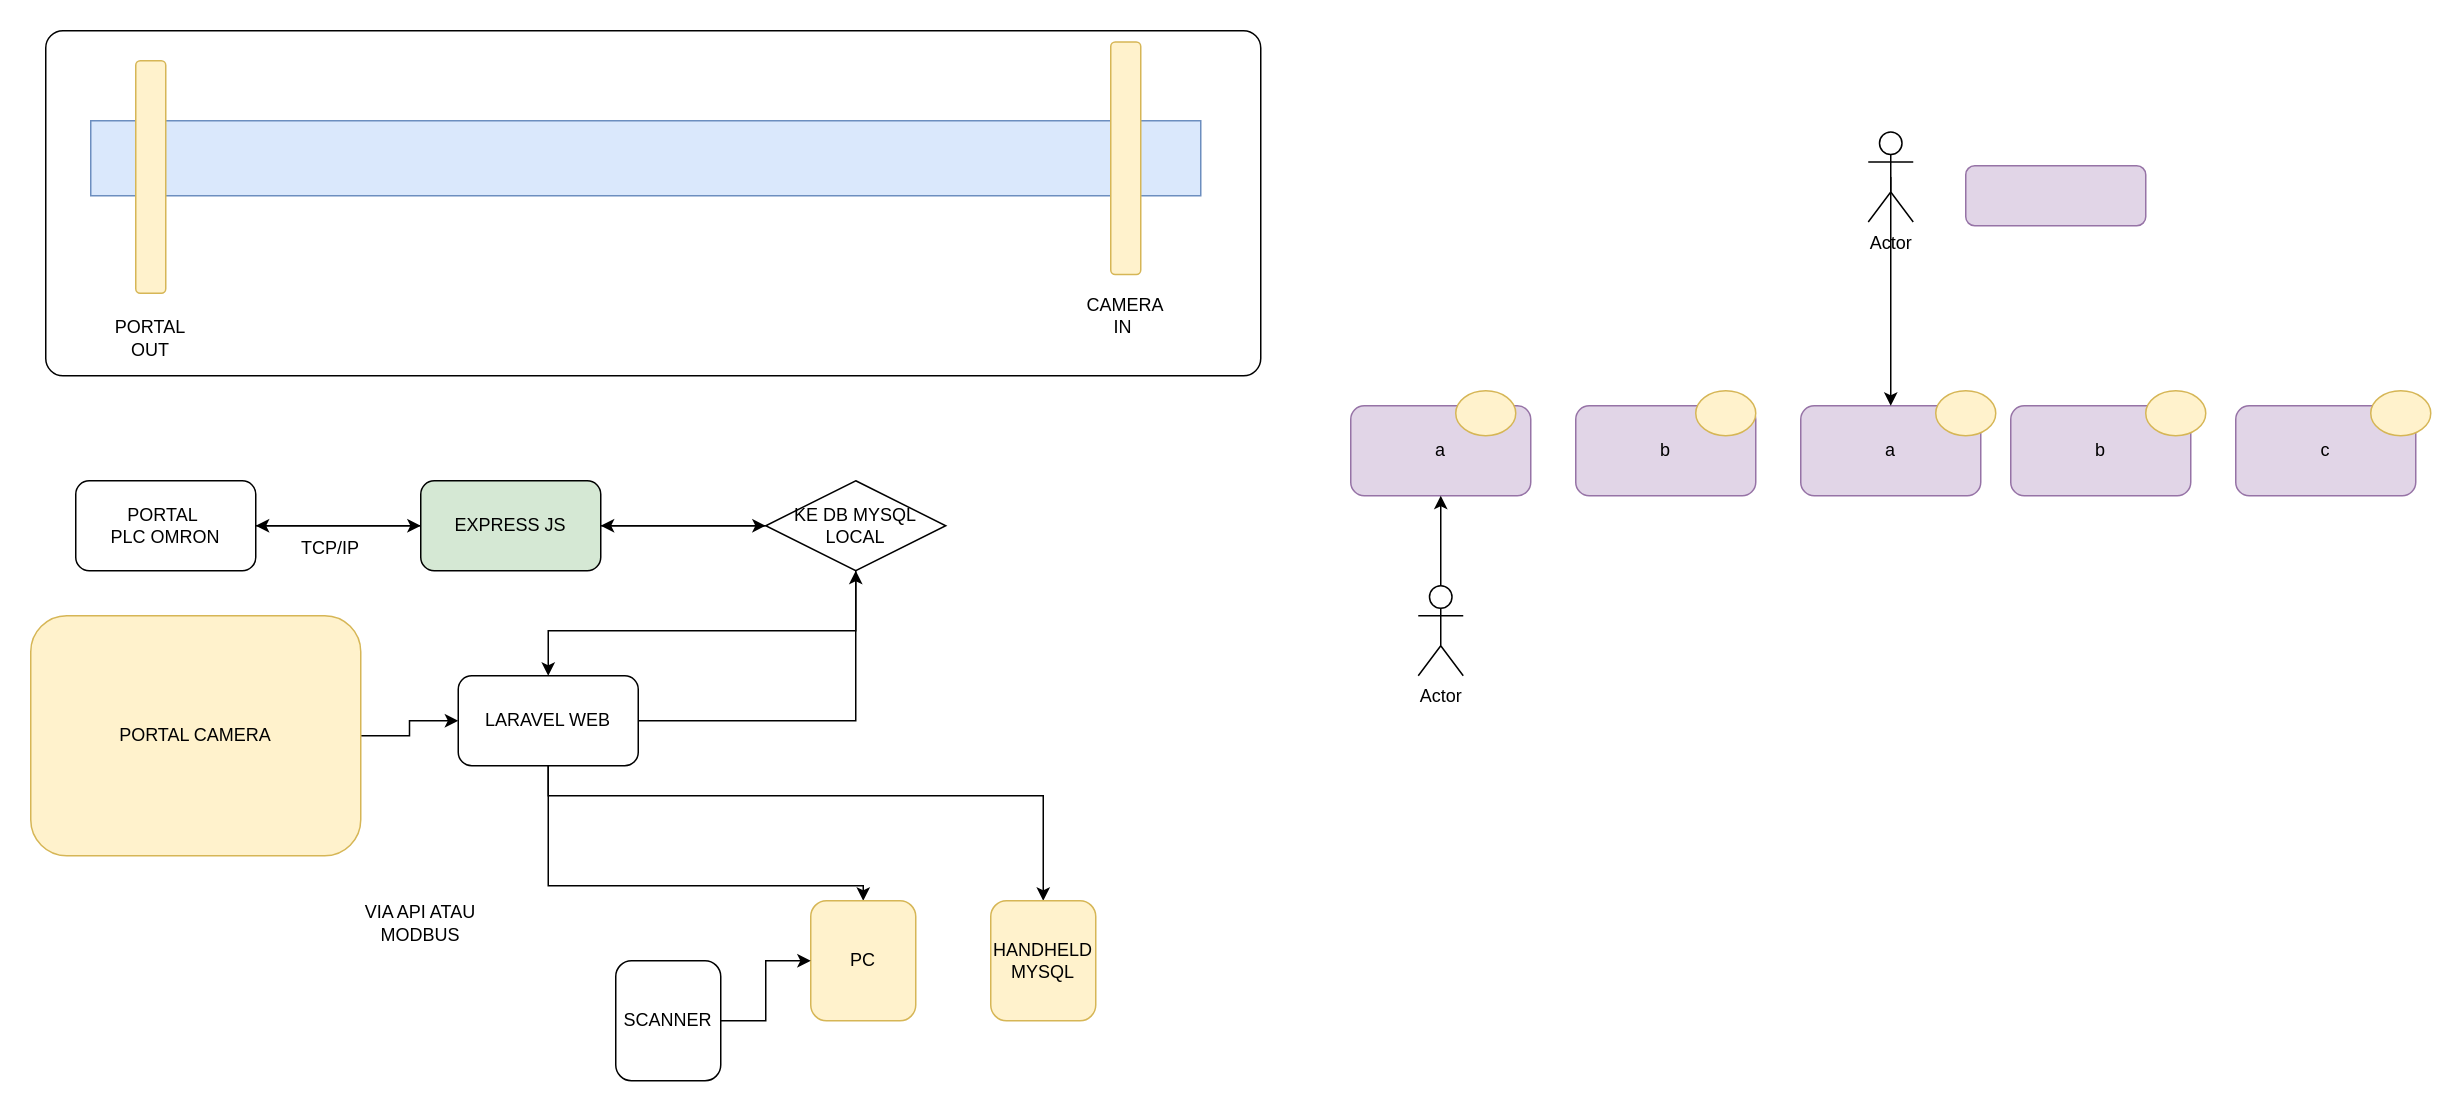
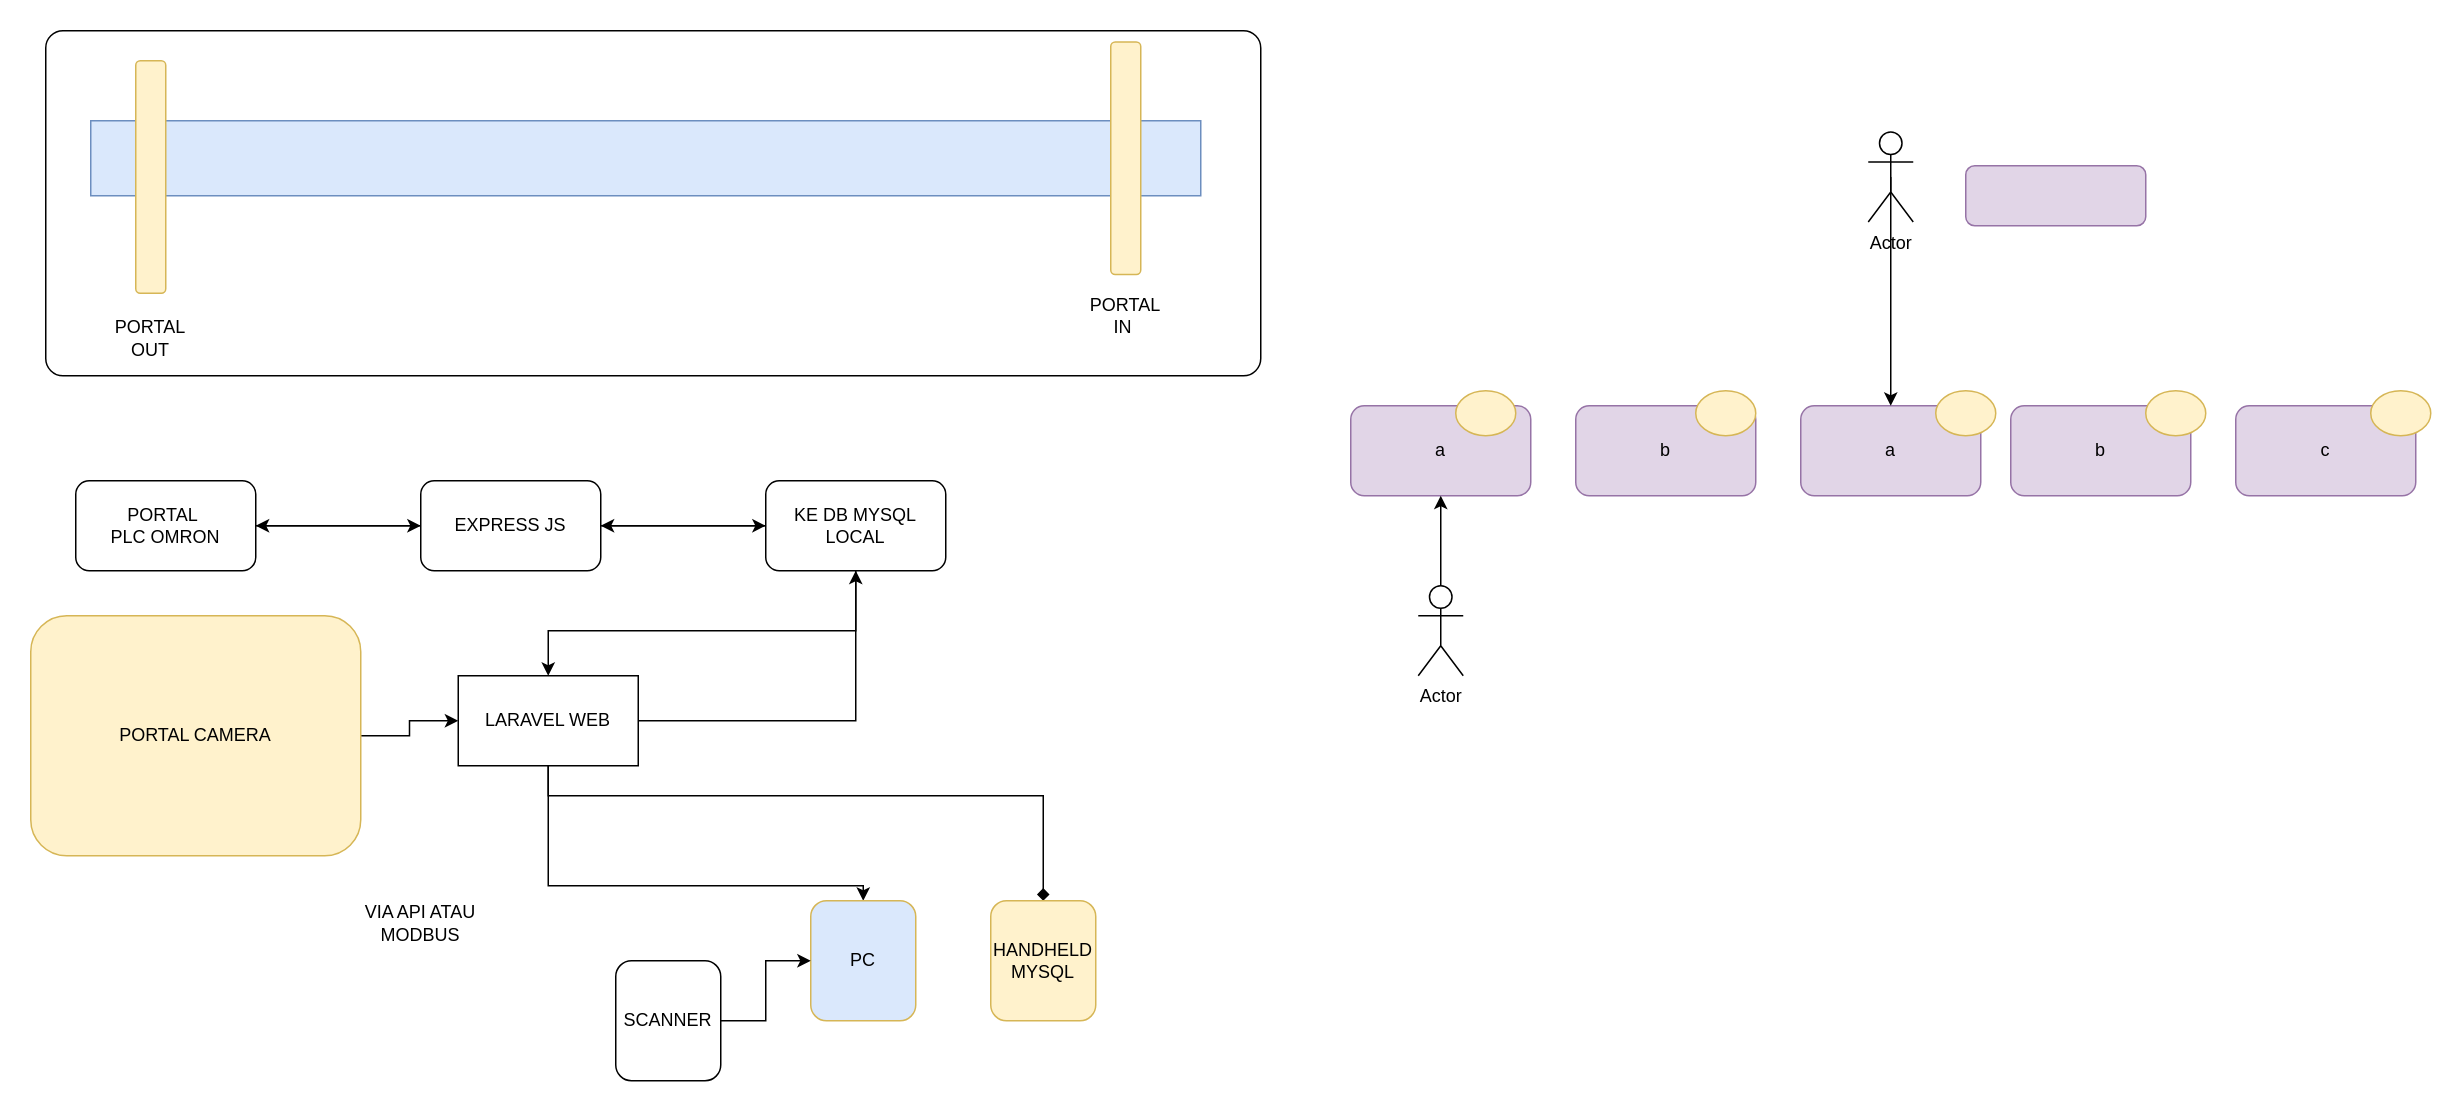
(1126, 316) -> (1126, 316)
(511, 526) -> (511, 526)
(856, 526) -> (856, 526)
(331, 548) -> none
(548, 721) -> (548, 721)
(1043, 889) -> (1043, 888)
(863, 961) -> (863, 961)
